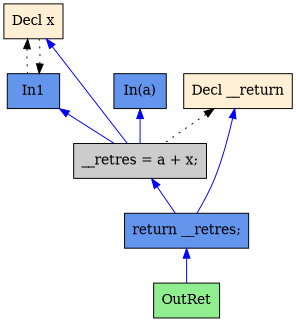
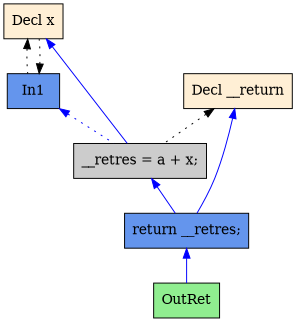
(140, 91) -> none
(91, 129) -> (91, 129)
